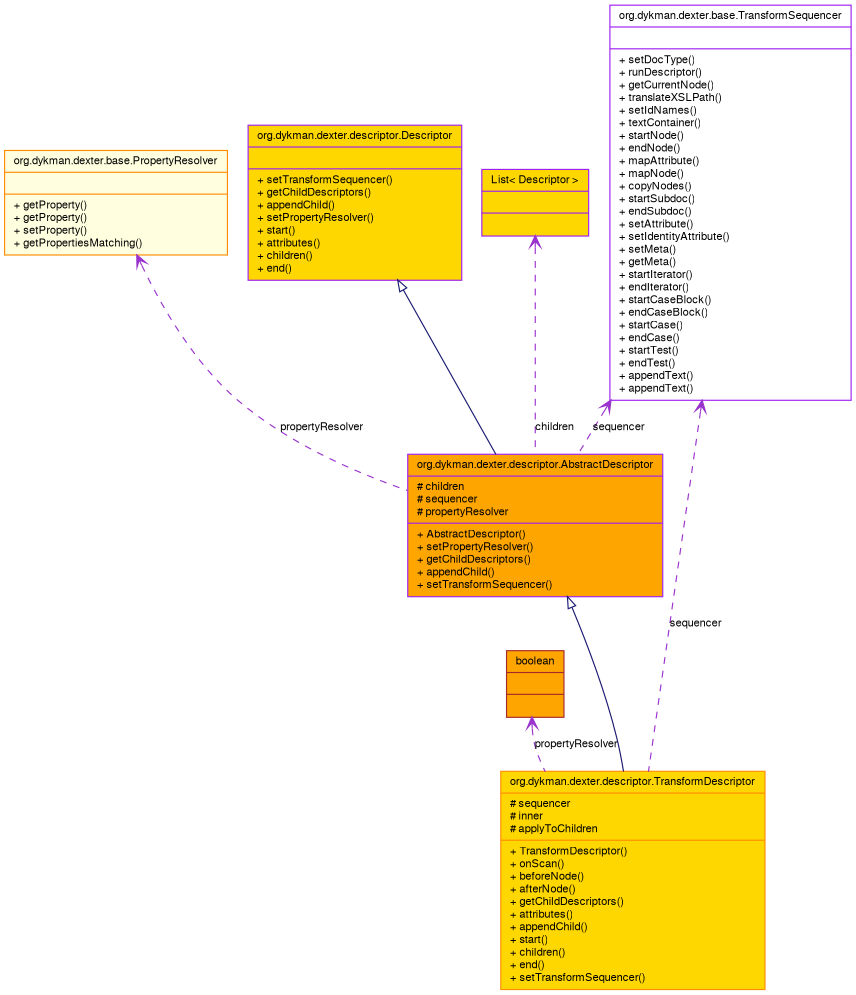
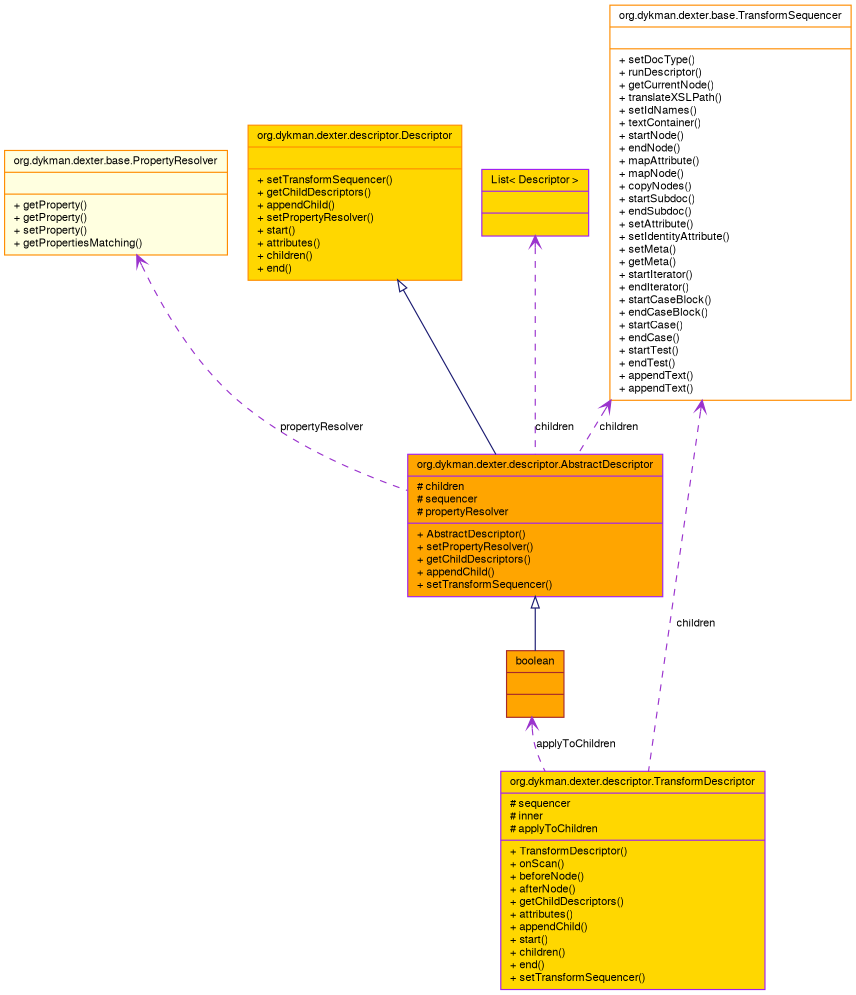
(355, 203) -> (355, 203)
(731, 203) -> (731, 203)
(619, 427) -> (619, 427)
(696, 624) -> (696, 624)
(602, 688) -> (535, 630)
(577, 744) -> (577, 744)
(633, 880) -> (633, 880)
